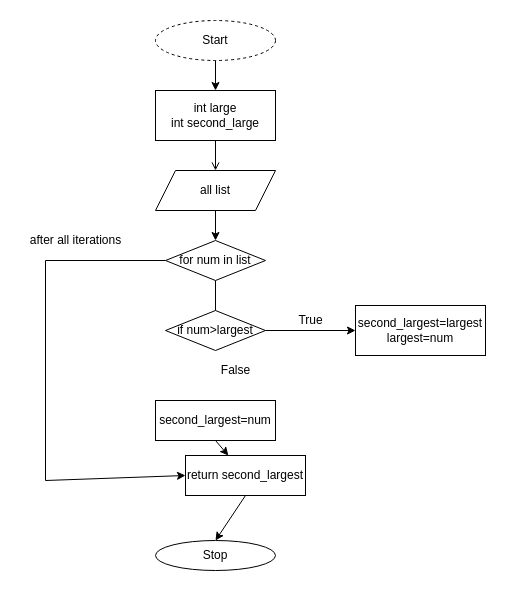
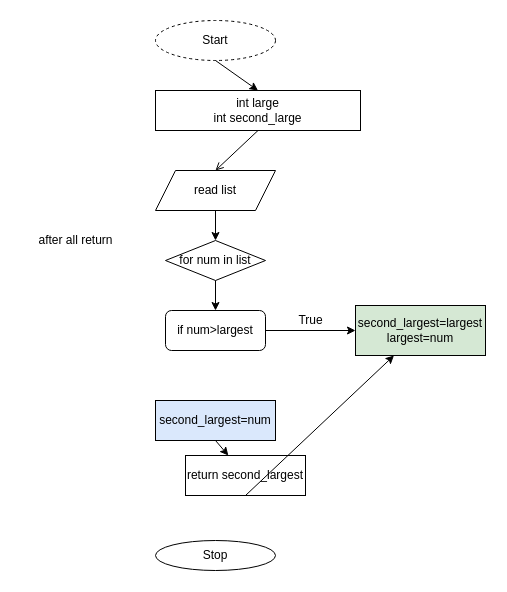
(216, 116) -> (258, 111)
(216, 191) -> (216, 191)
(76, 241) -> (76, 241)
(216, 305) -> (216, 302)
(216, 331) -> (216, 331)
(421, 331) -> (421, 331)
(236, 371) -> none
(46, 377) -> none
(216, 421) -> (216, 421)
(233, 515) -> (317, 428)
